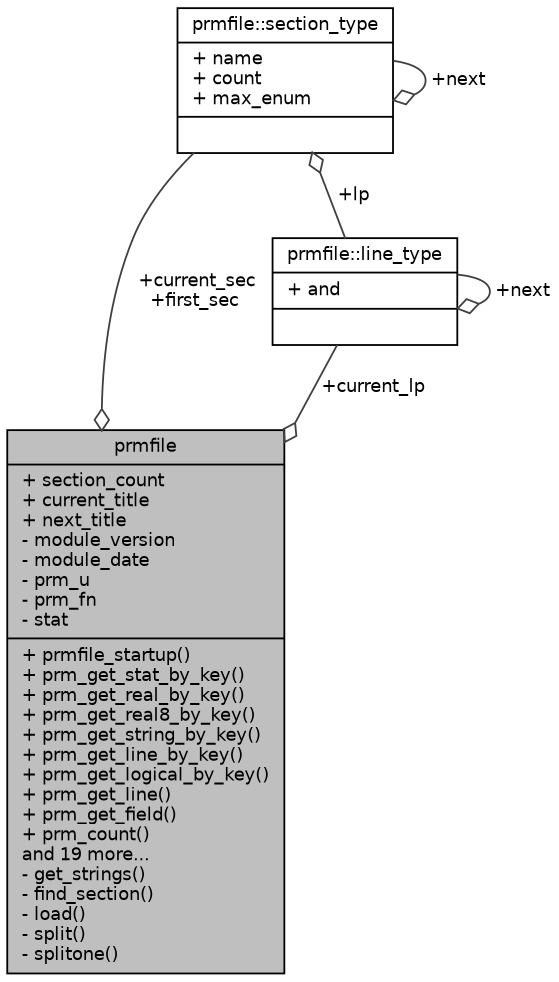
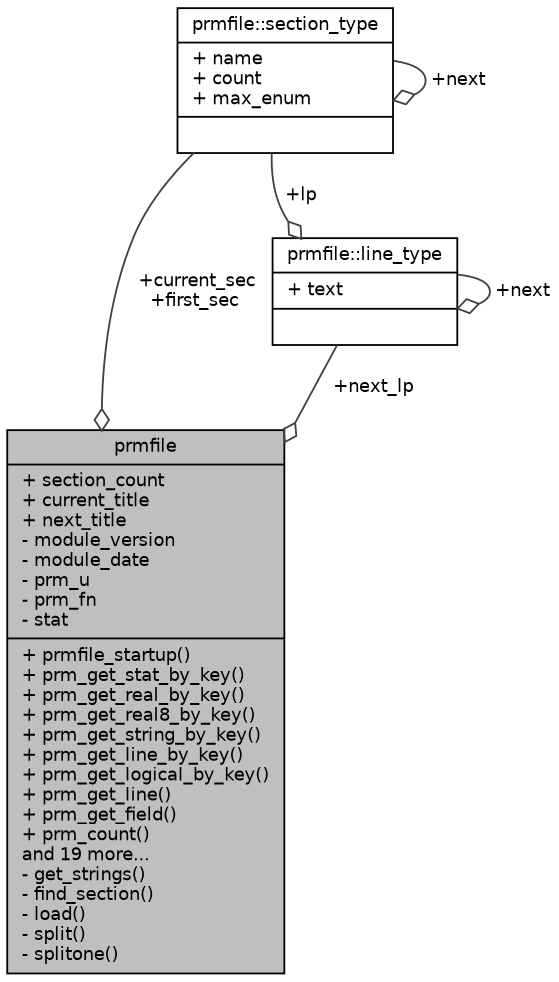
(333, 206) -> (275, 188)
(314, 290) -> (315, 290)
(371, 388) -> (371, 388)
